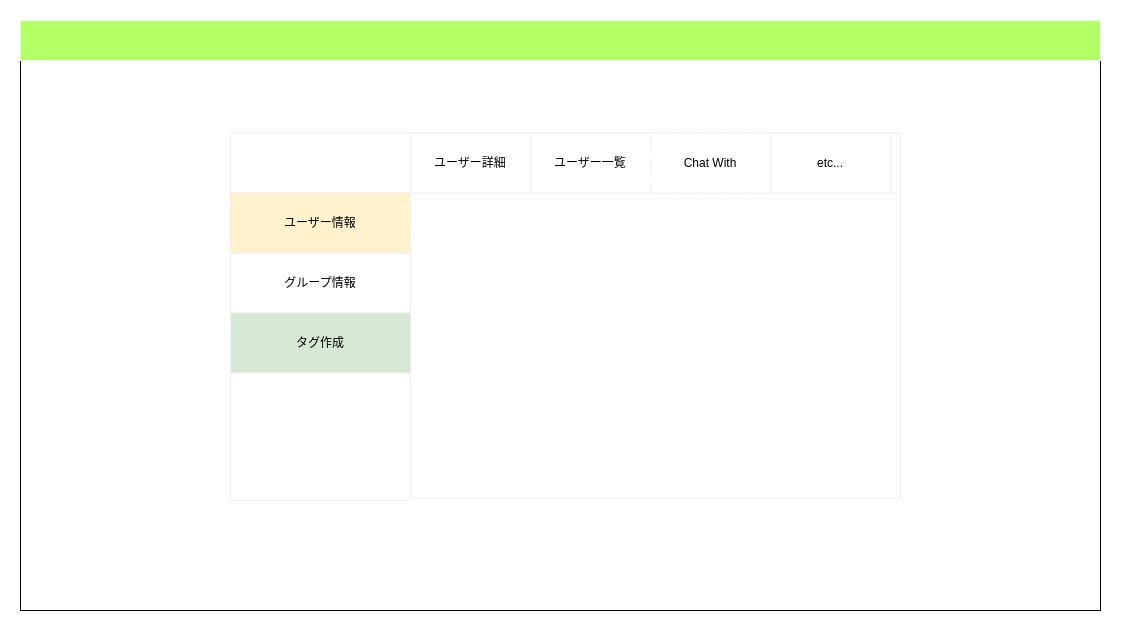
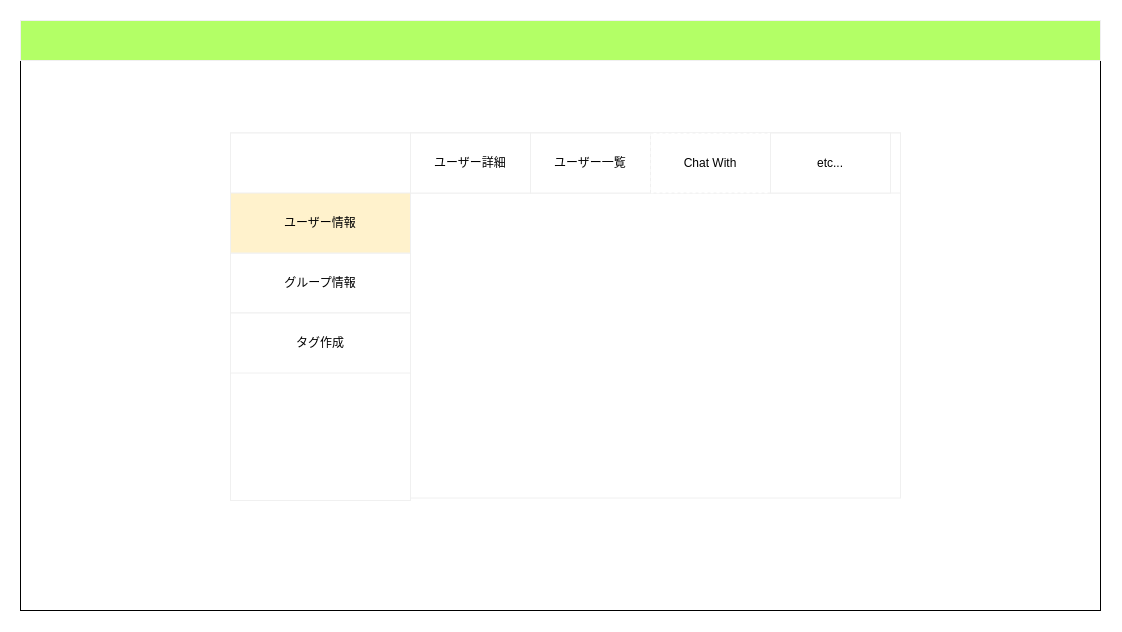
(321, 343) -> (321, 343)
